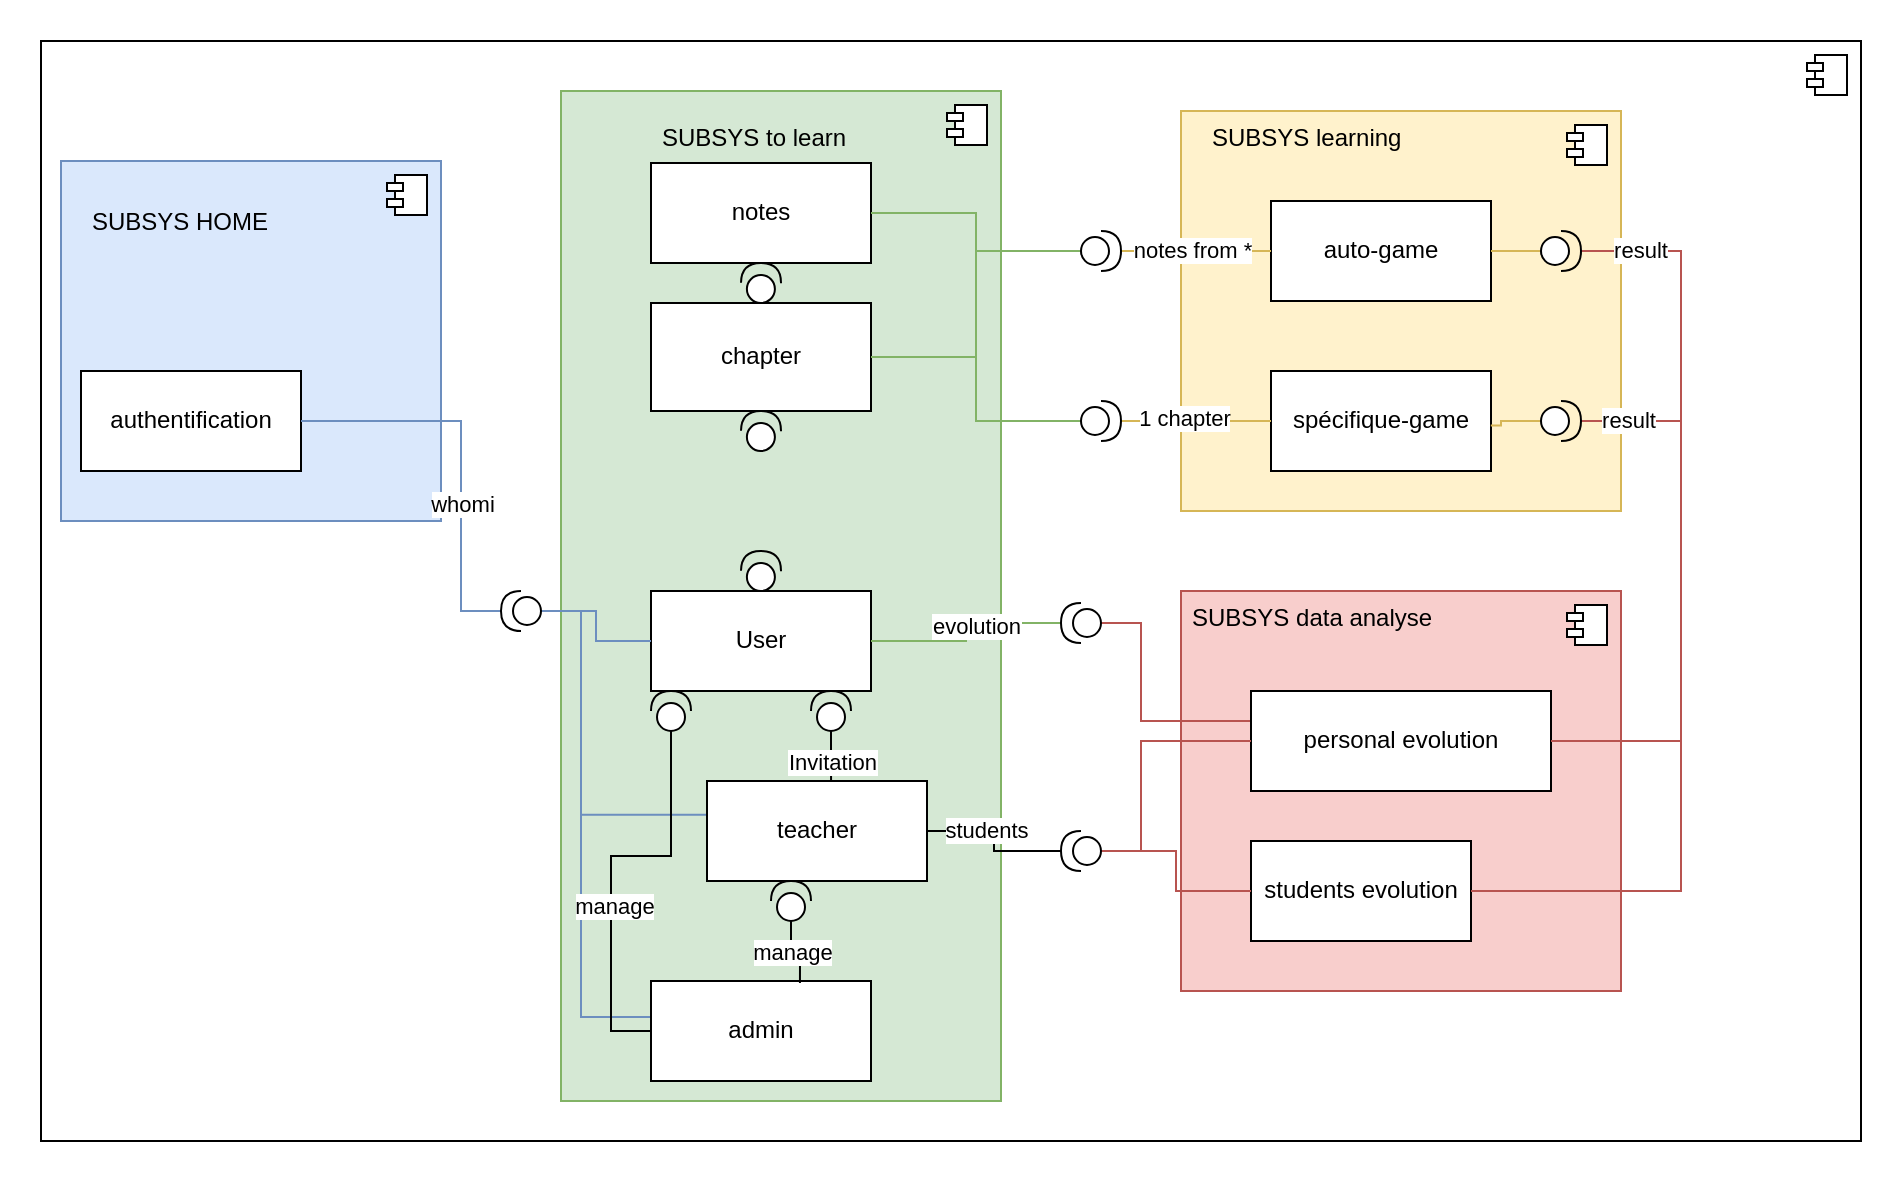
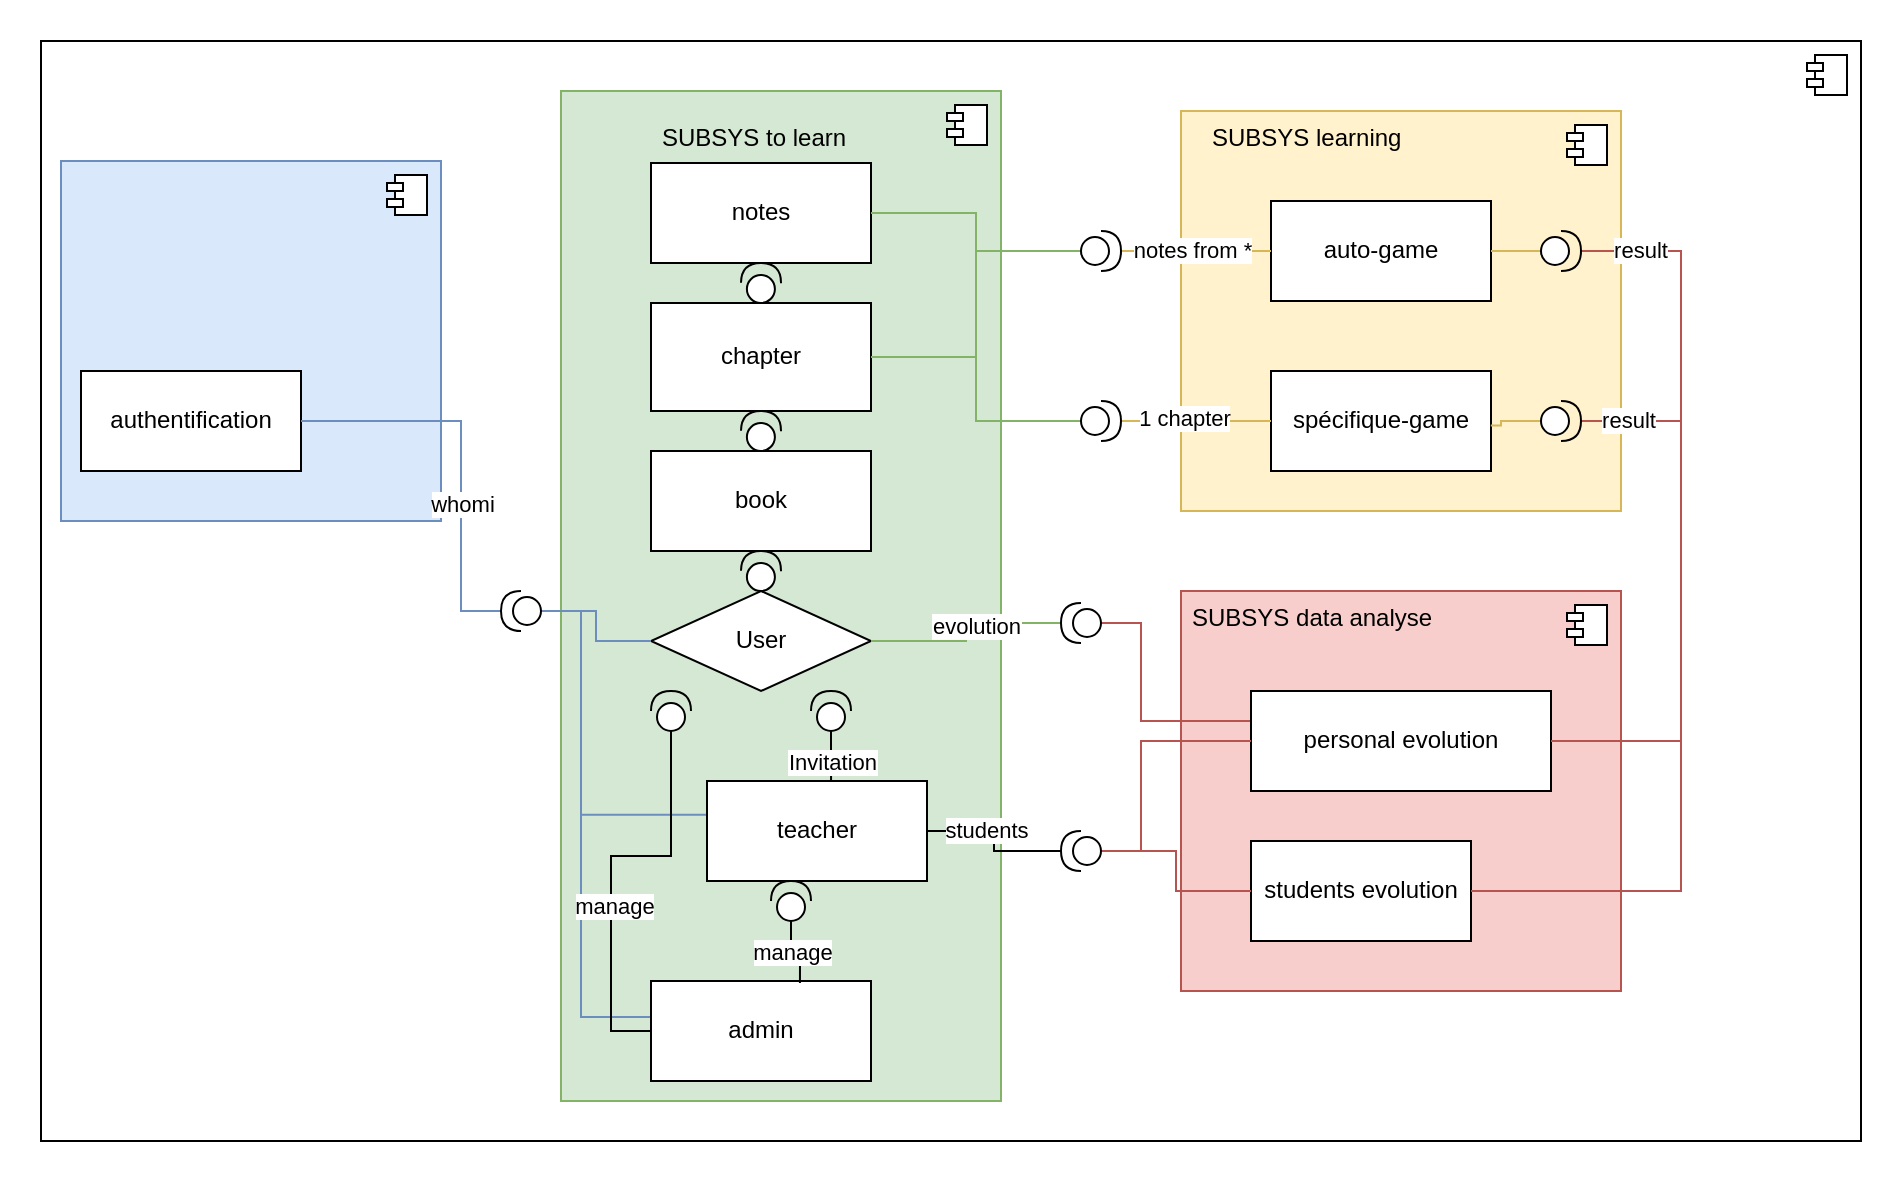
(261, 221) -> none
none -> (761, 501)
(761, 641) -> (761, 641)
